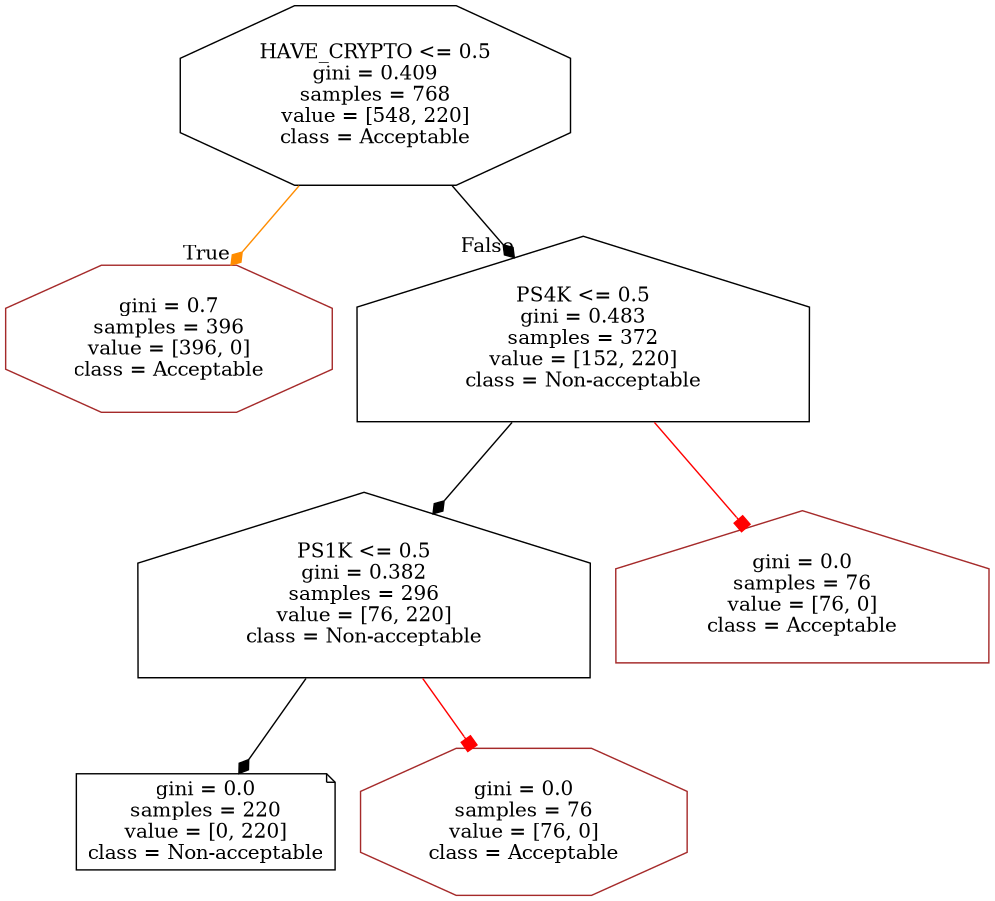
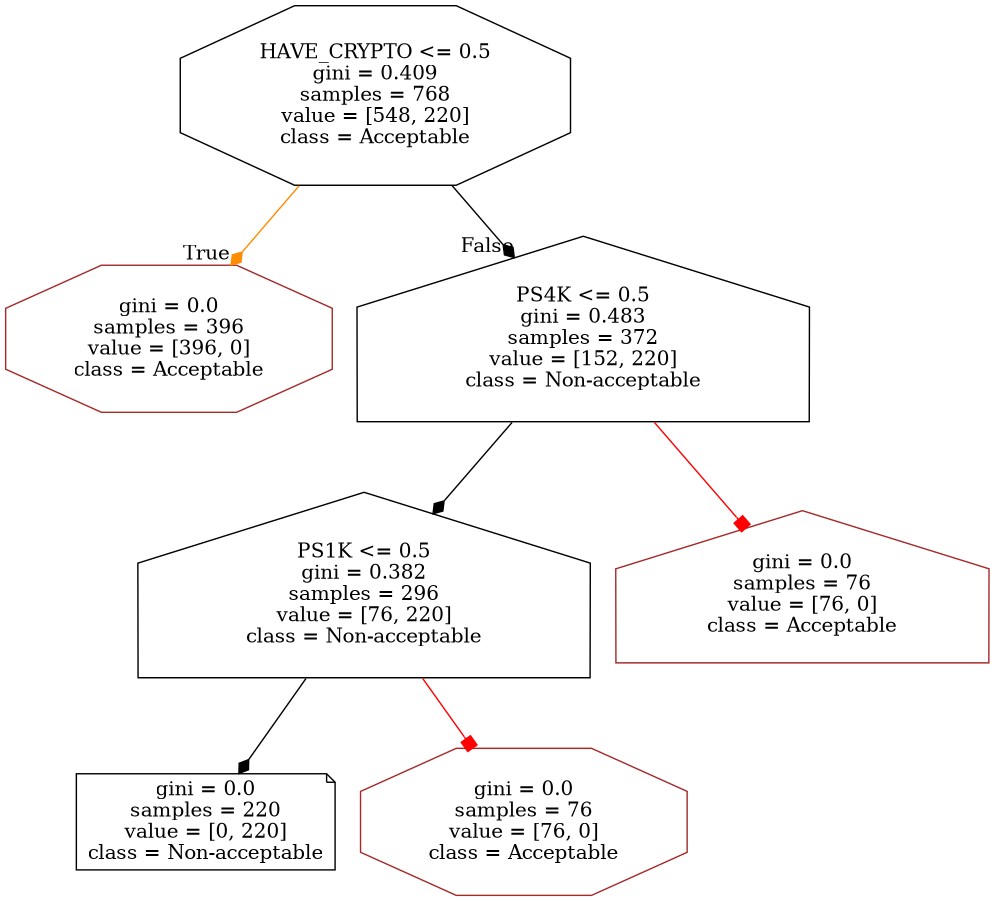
(169, 339) -> (169, 339)
